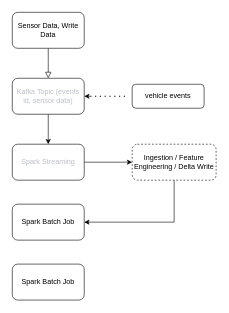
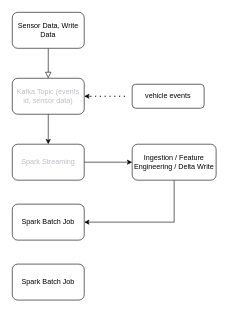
(174, 162) -> (174, 162)
